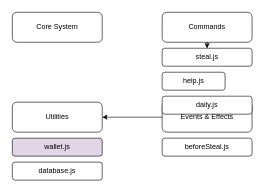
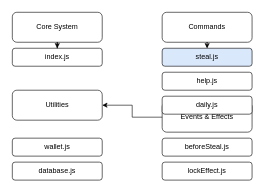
none -> (57, 47)
none -> (57, 57)
(207, 57) -> (207, 57)
(194, 81) -> (207, 81)
(57, 117) -> (57, 105)
(57, 147) -> (57, 147)
none -> (207, 171)
